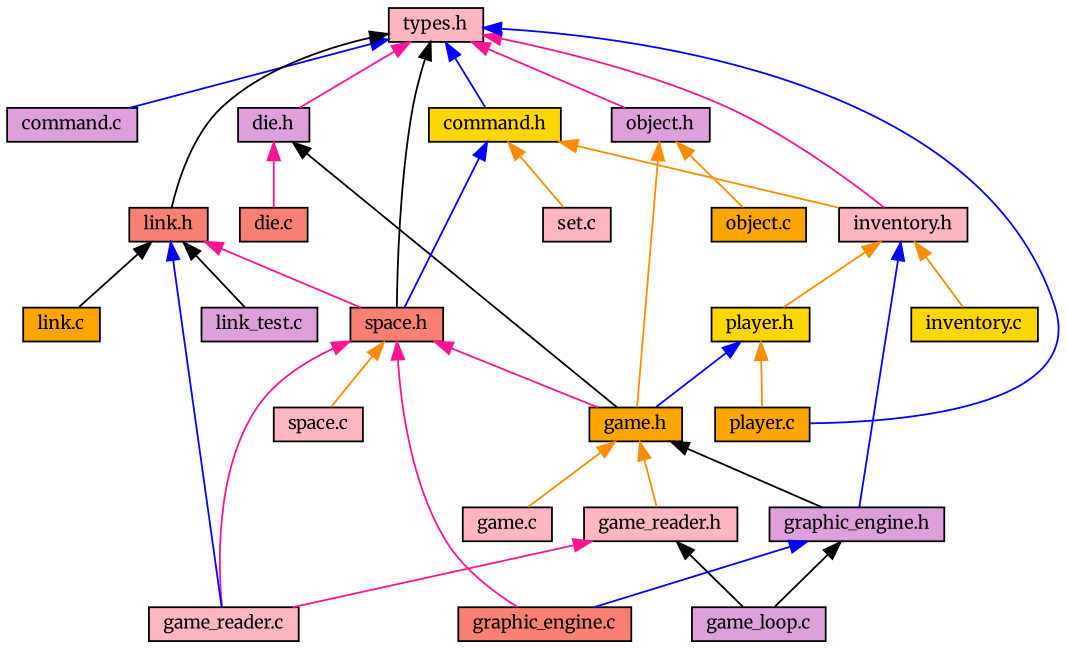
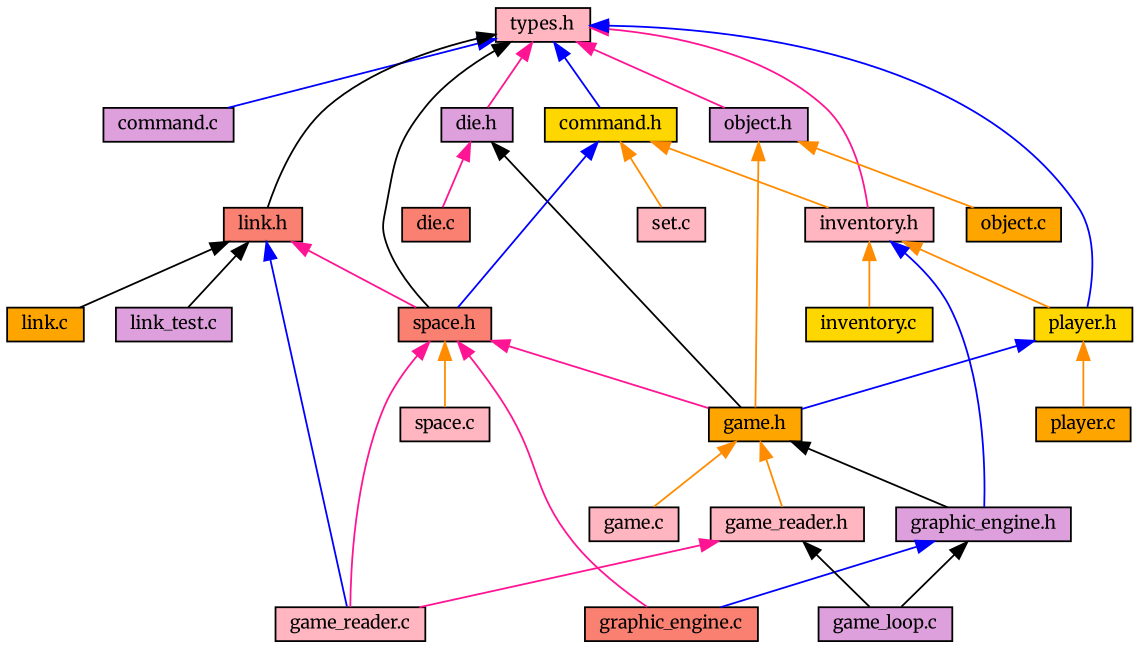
(956, 168) -> (914, 82)
